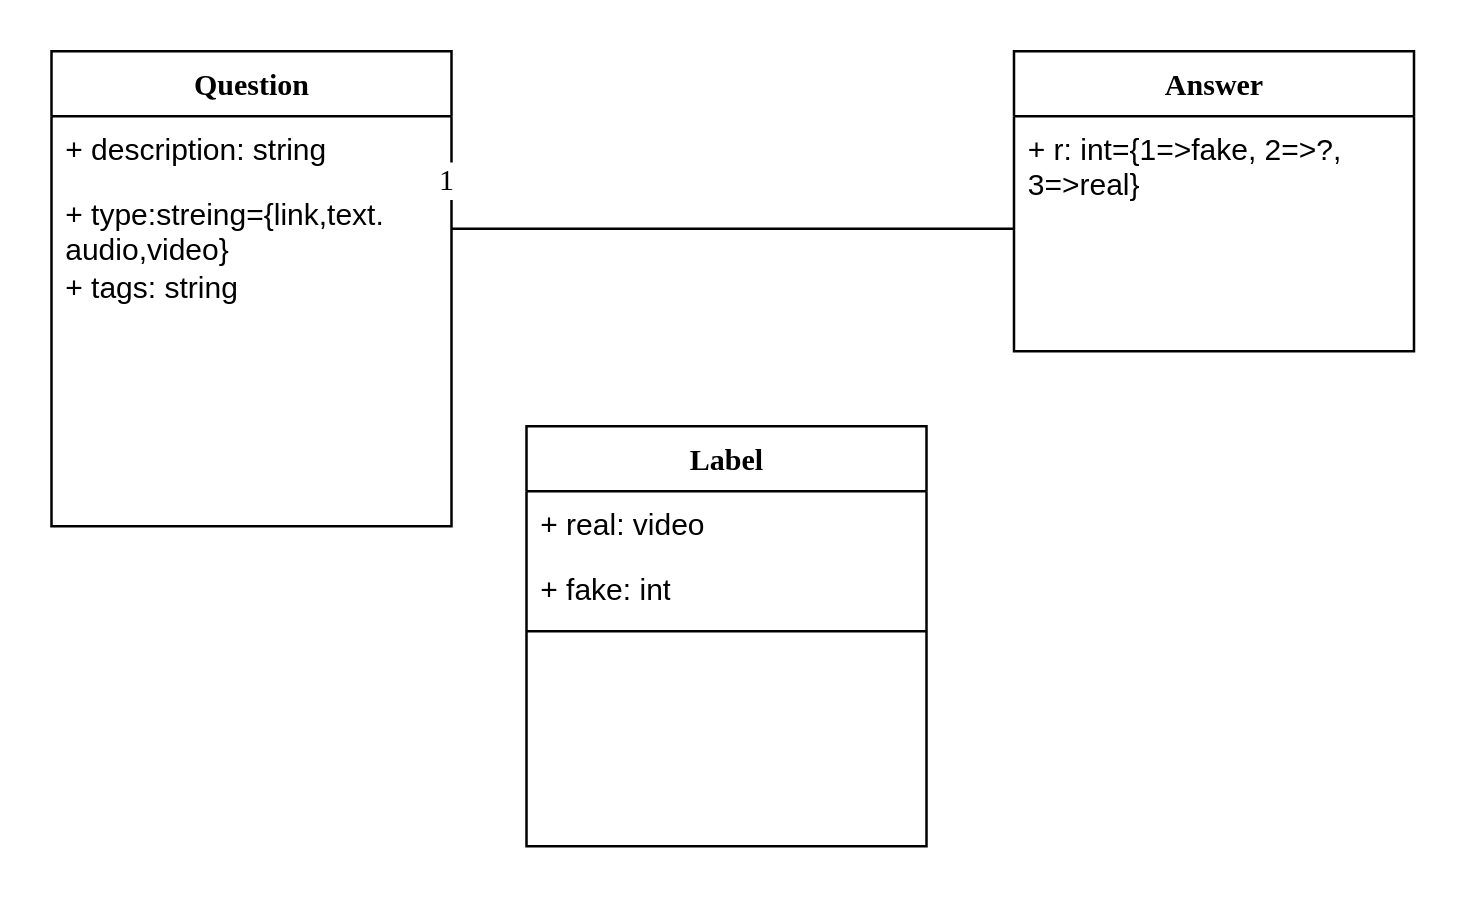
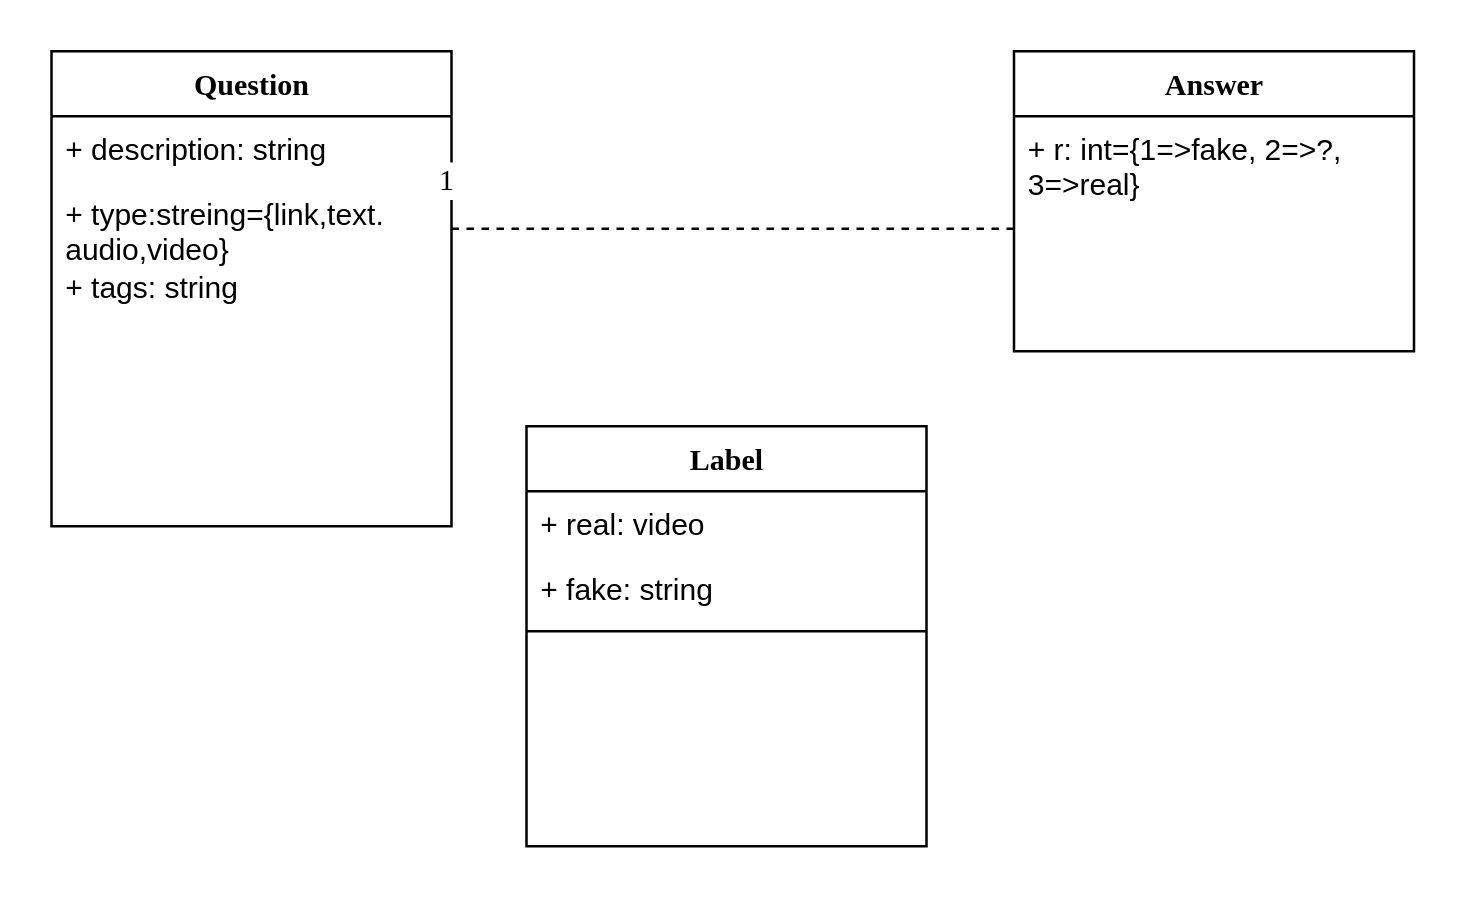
(733, 229) -> (733, 229)
(618, 592) -> (643, 592)
